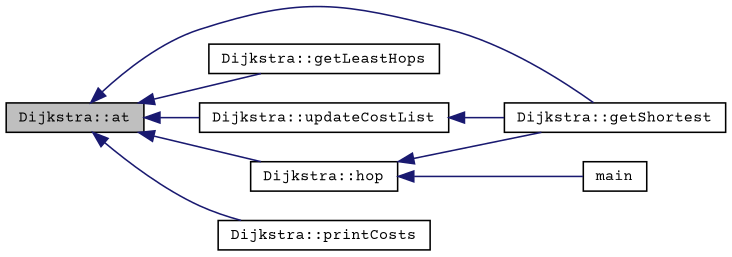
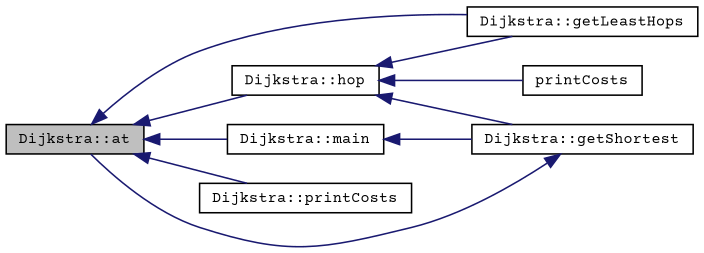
(347, 8) -> (315, 246)
none -> (452, 49)
(324, 118) -> (306, 139)
(615, 176) -> (583, 80)
